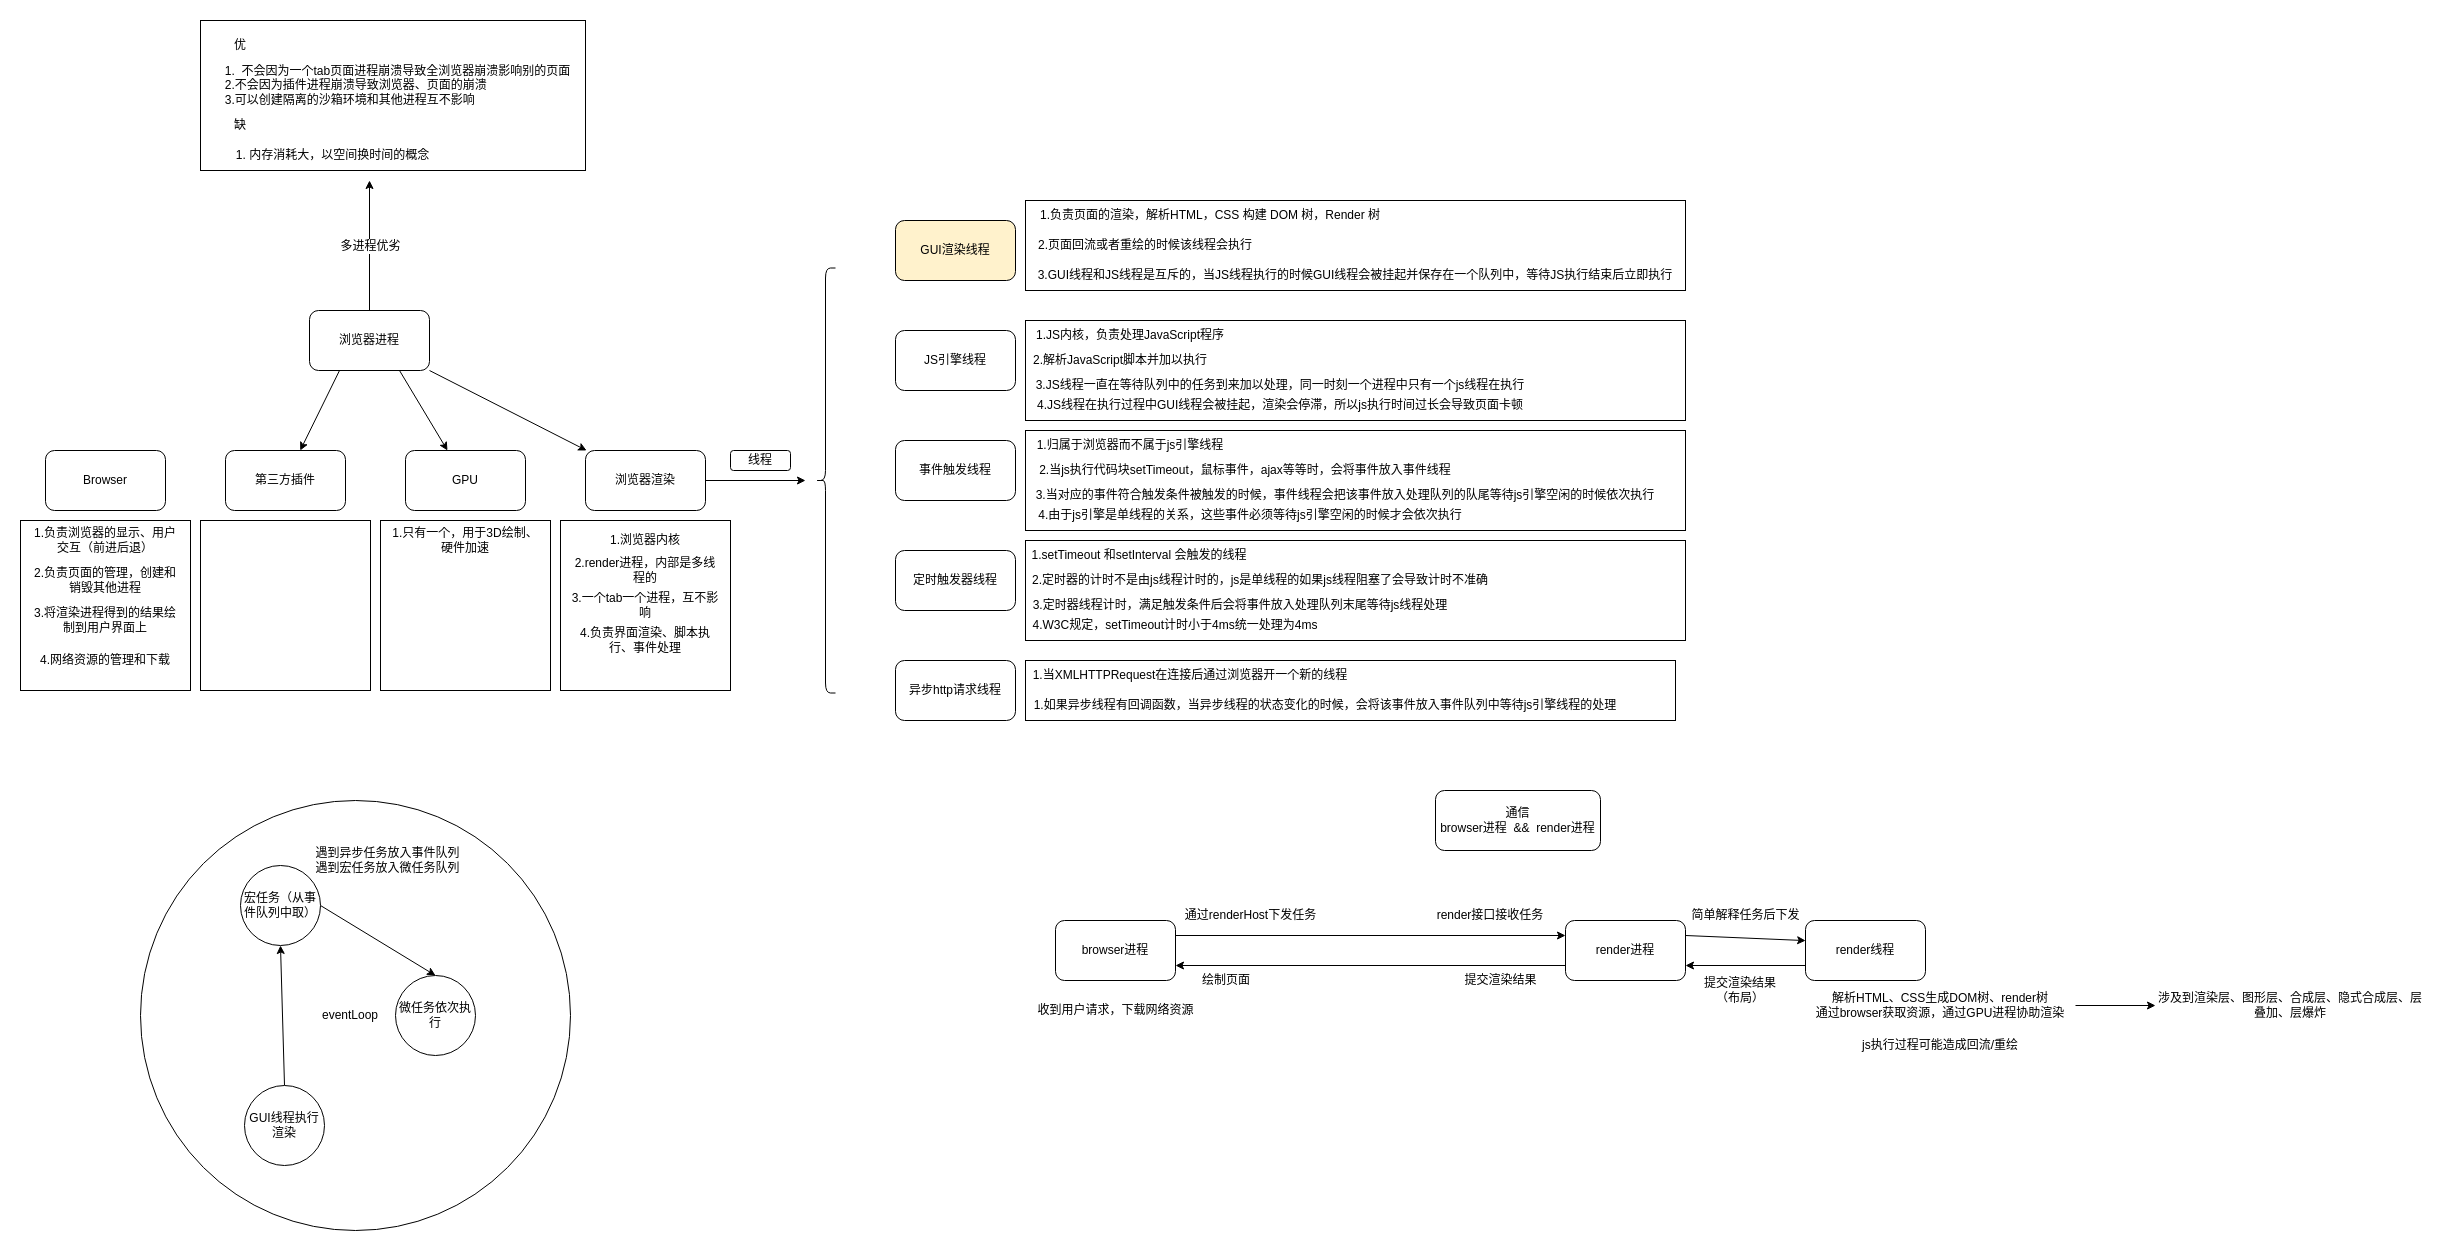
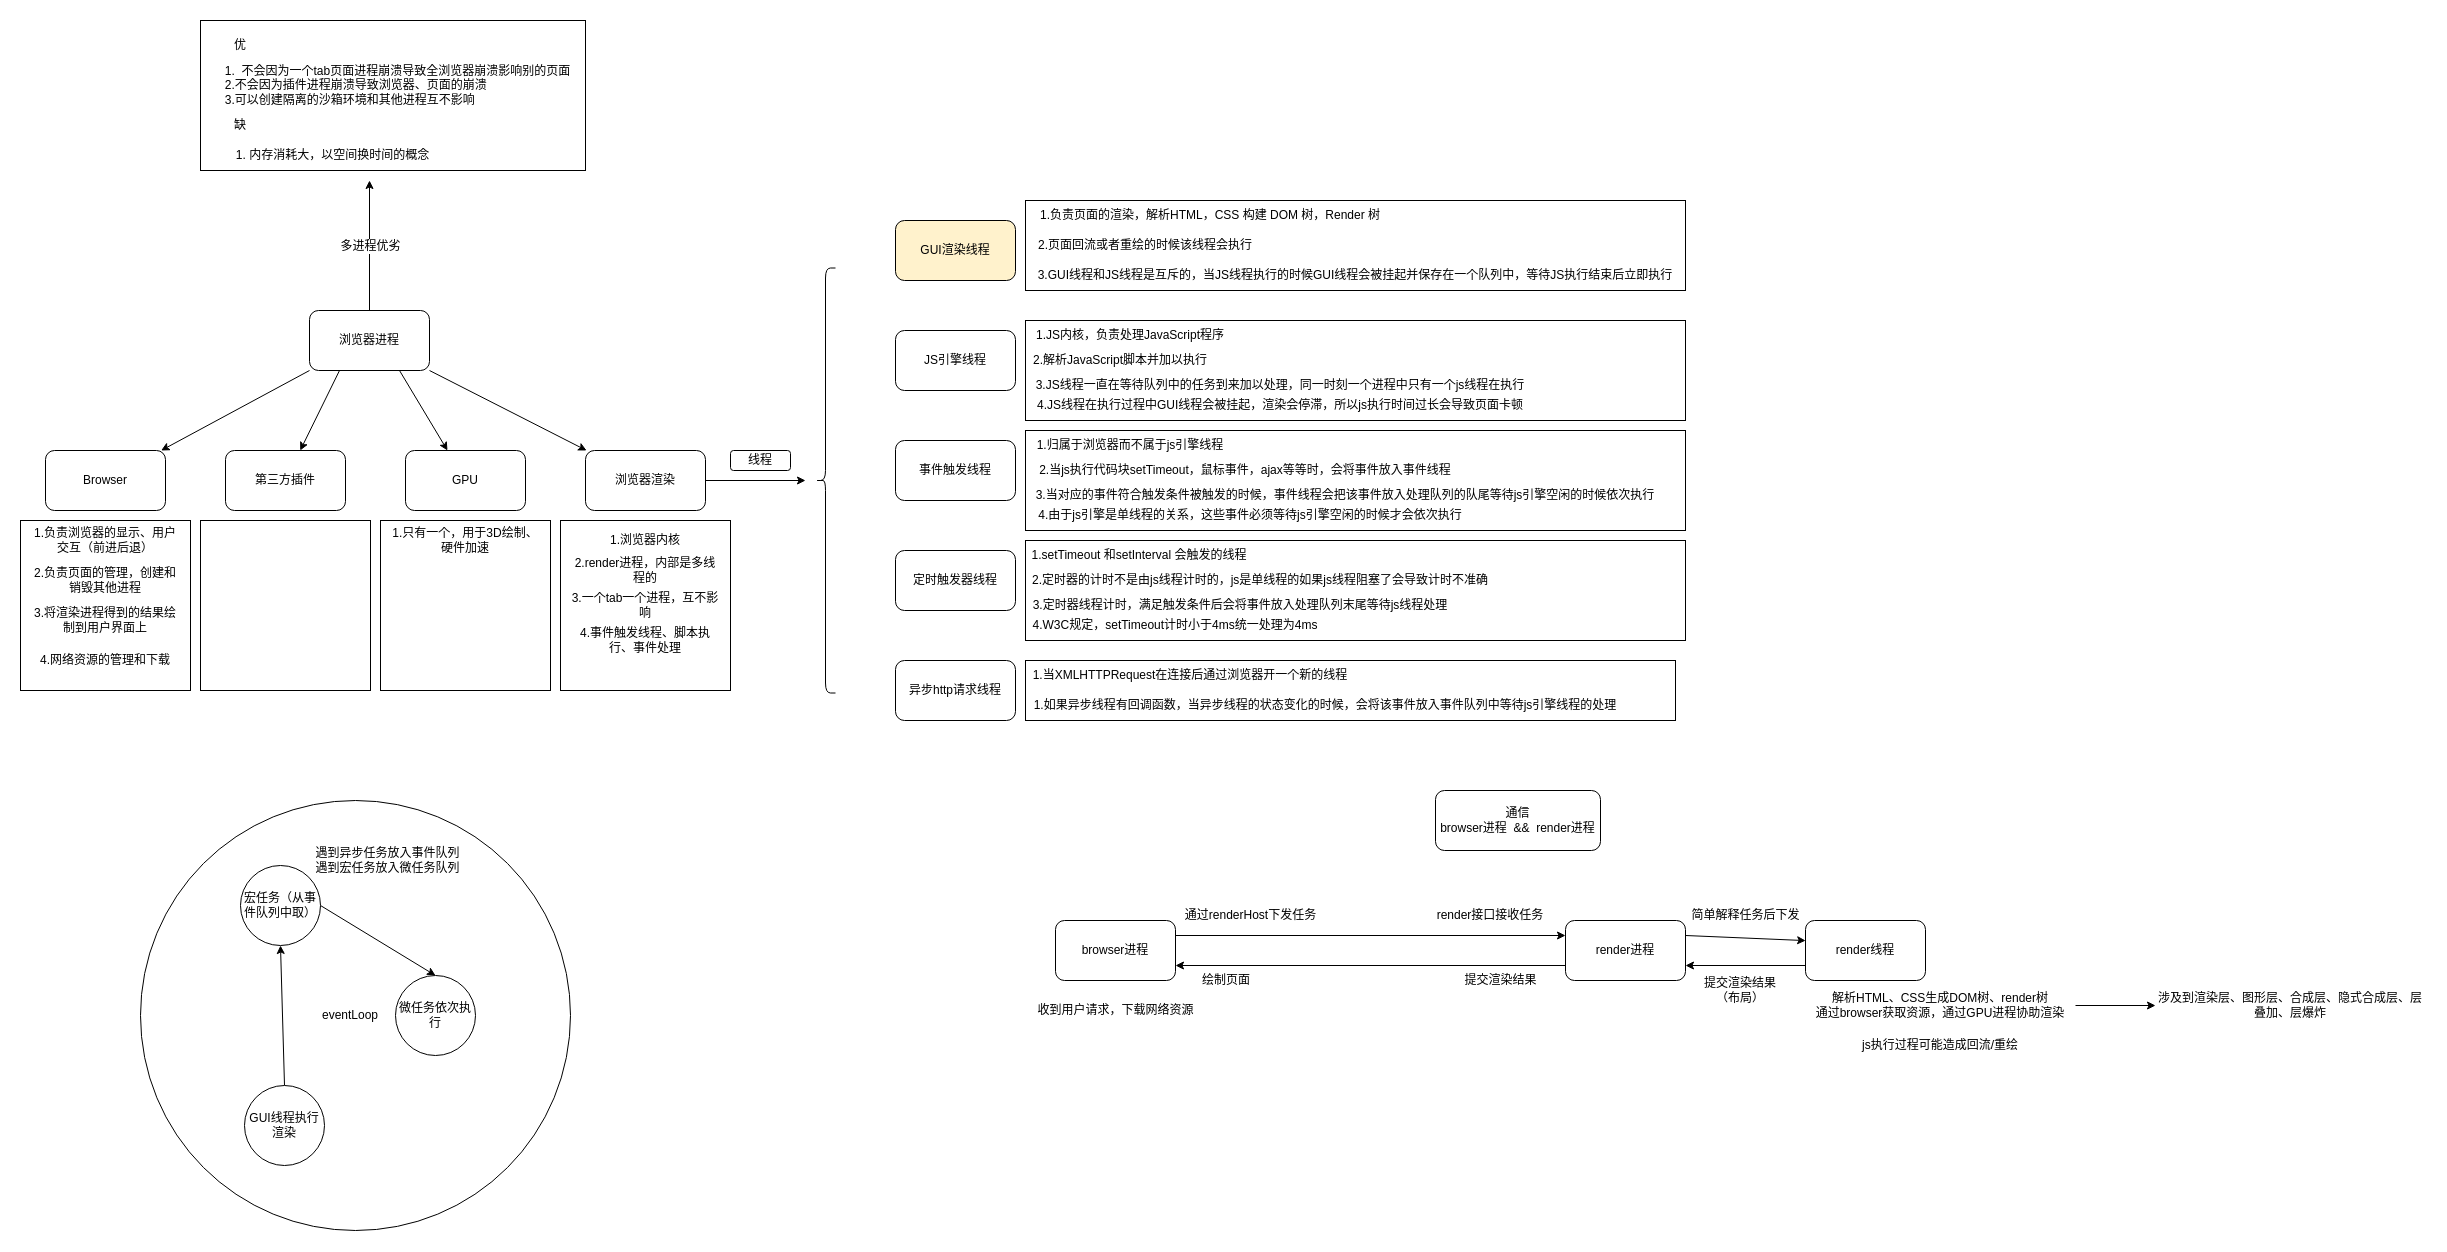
none -> (238, 409)
(646, 641) -> (646, 641)
